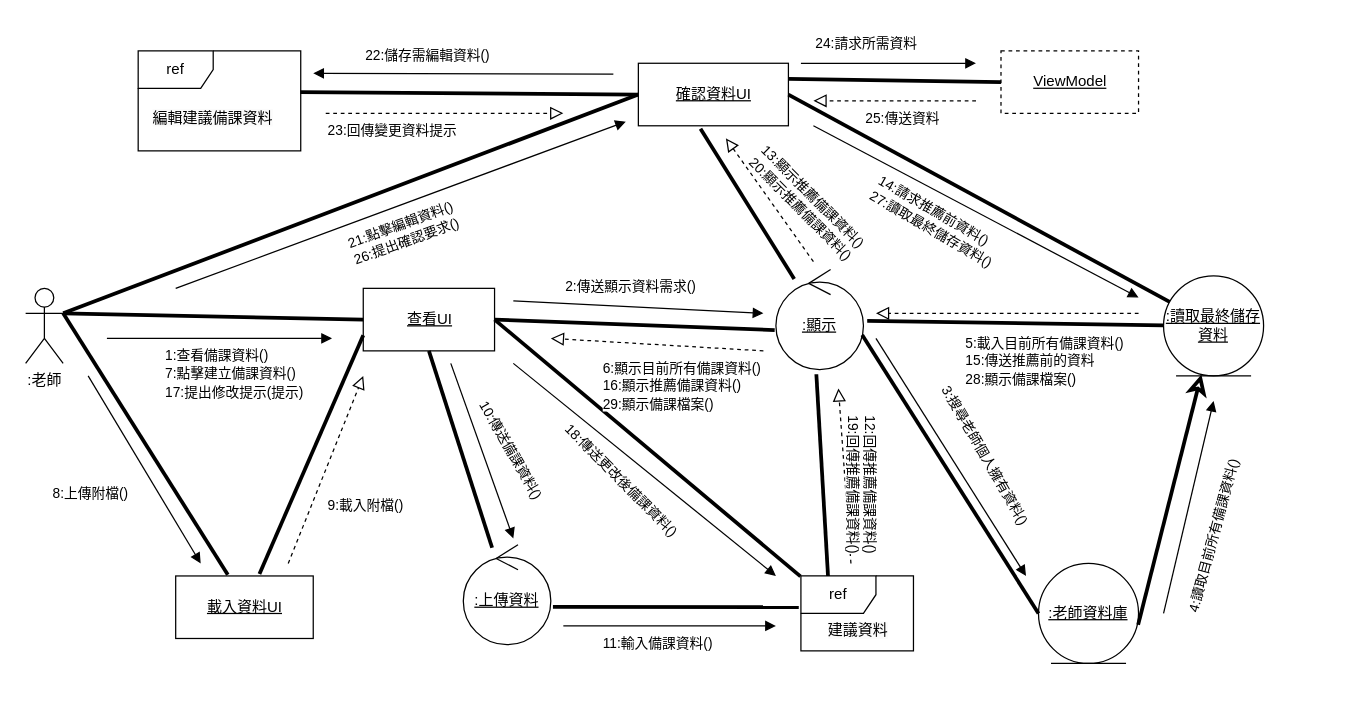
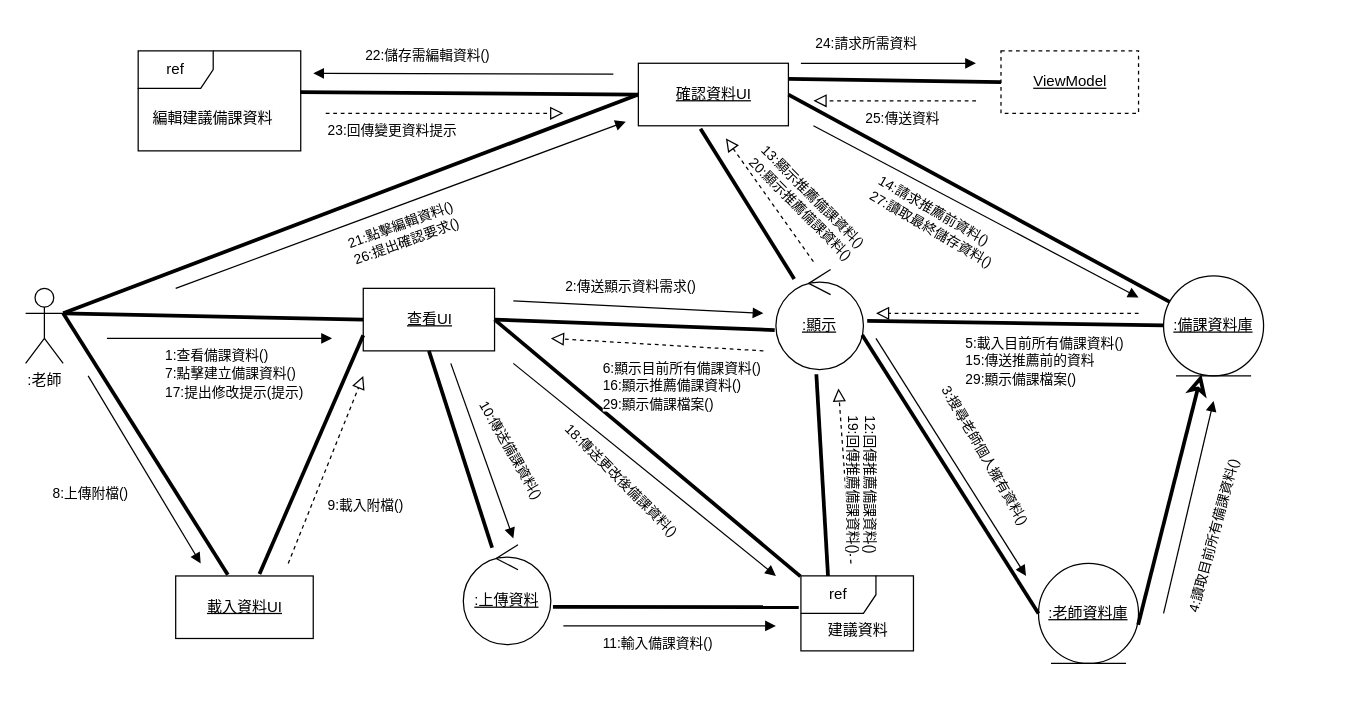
(1213, 326) -> (1213, 326)
(1055, 361) -> (1055, 361)
